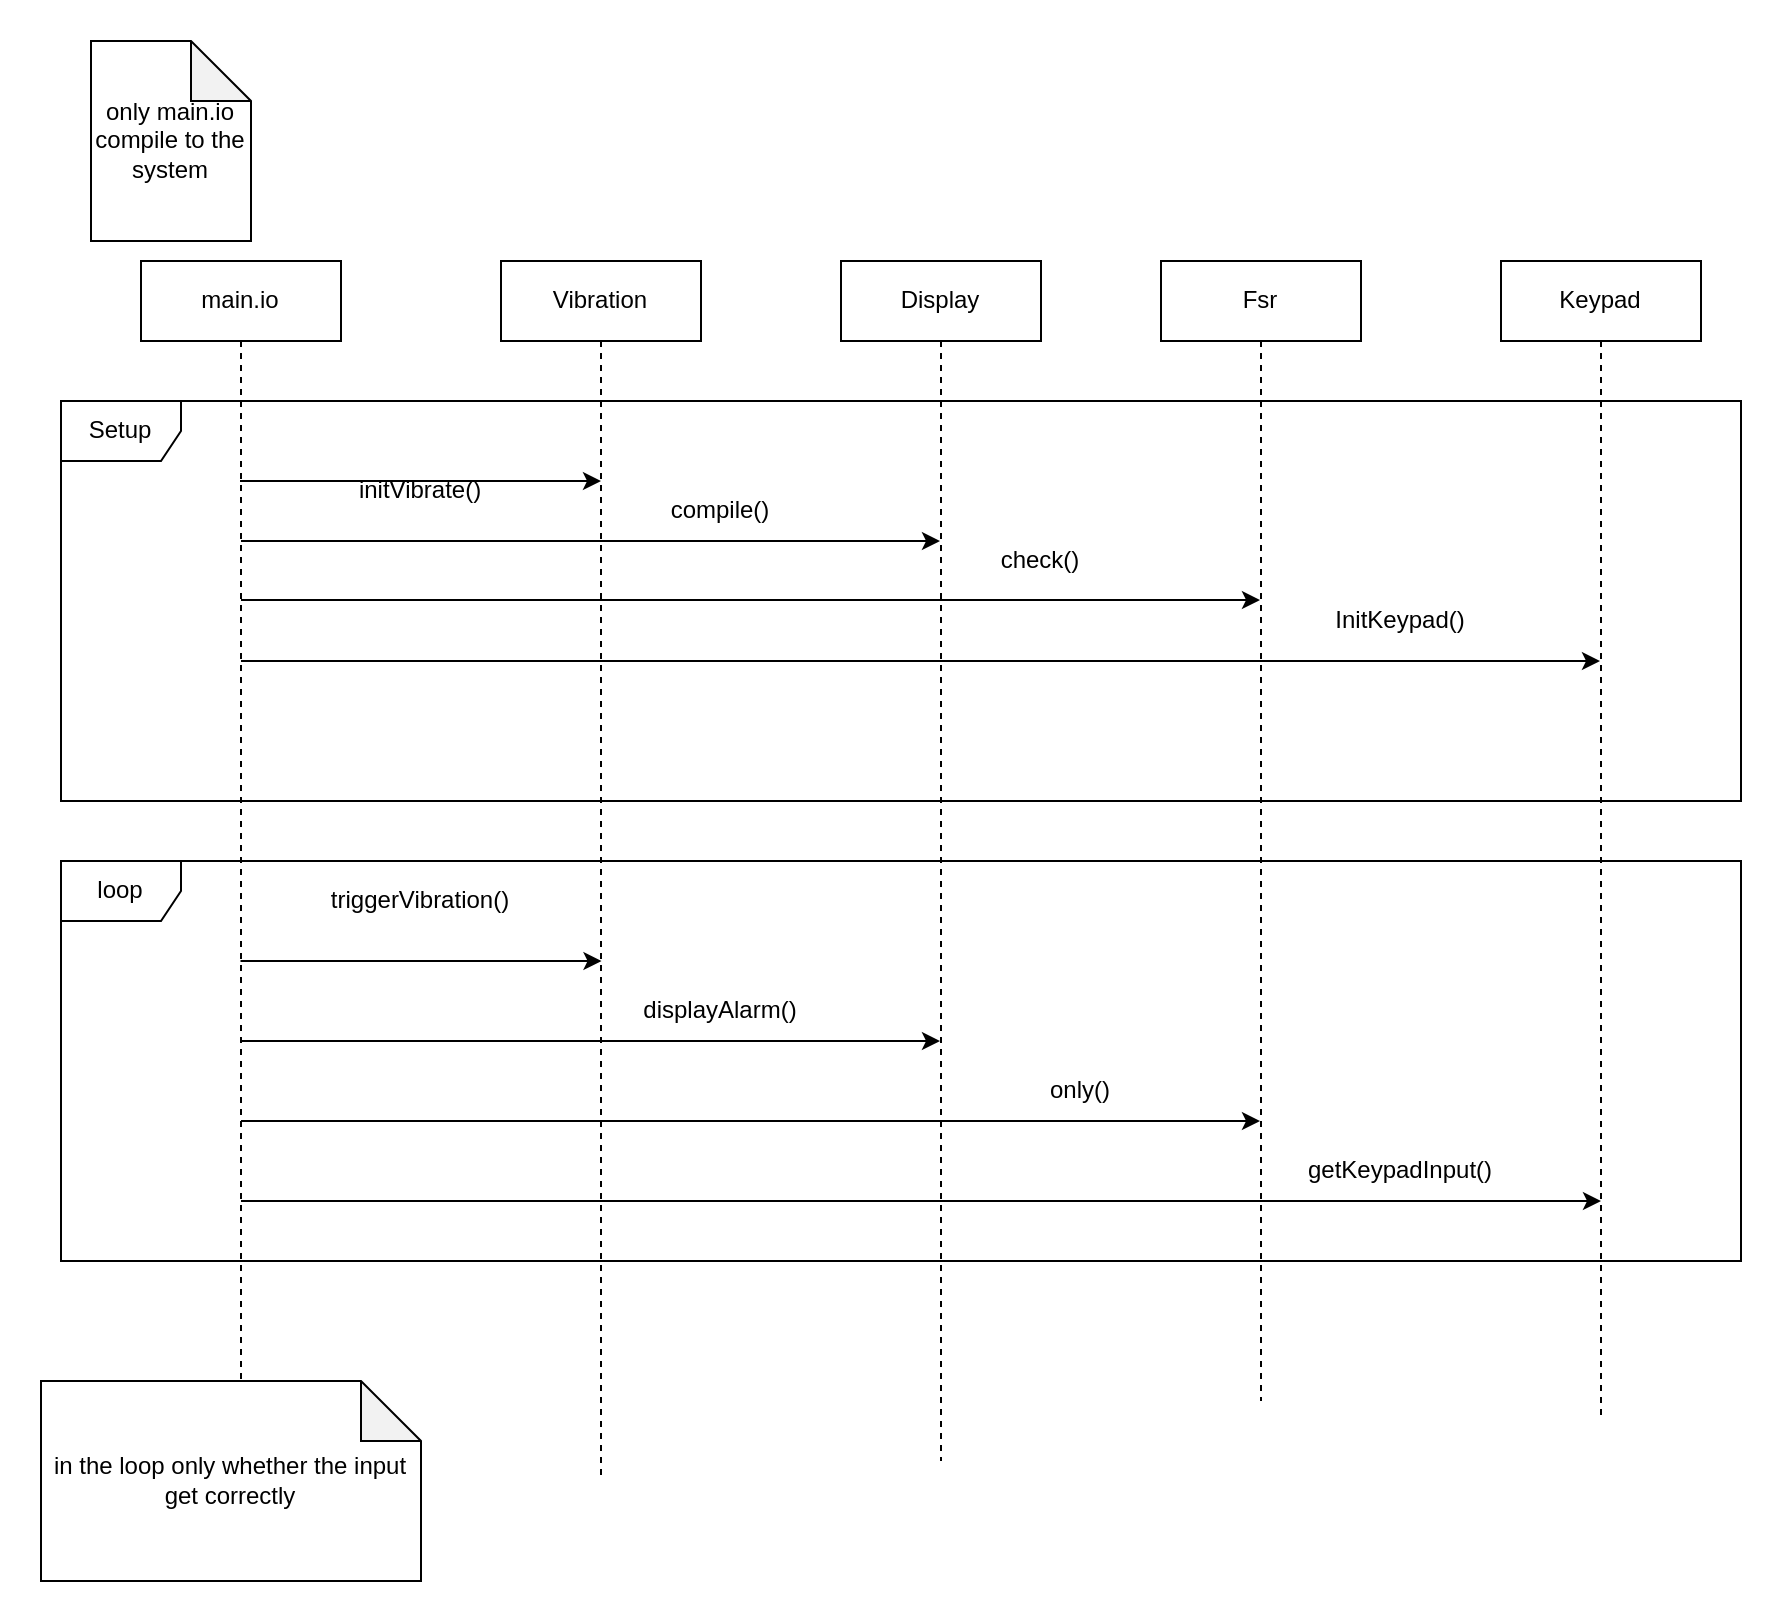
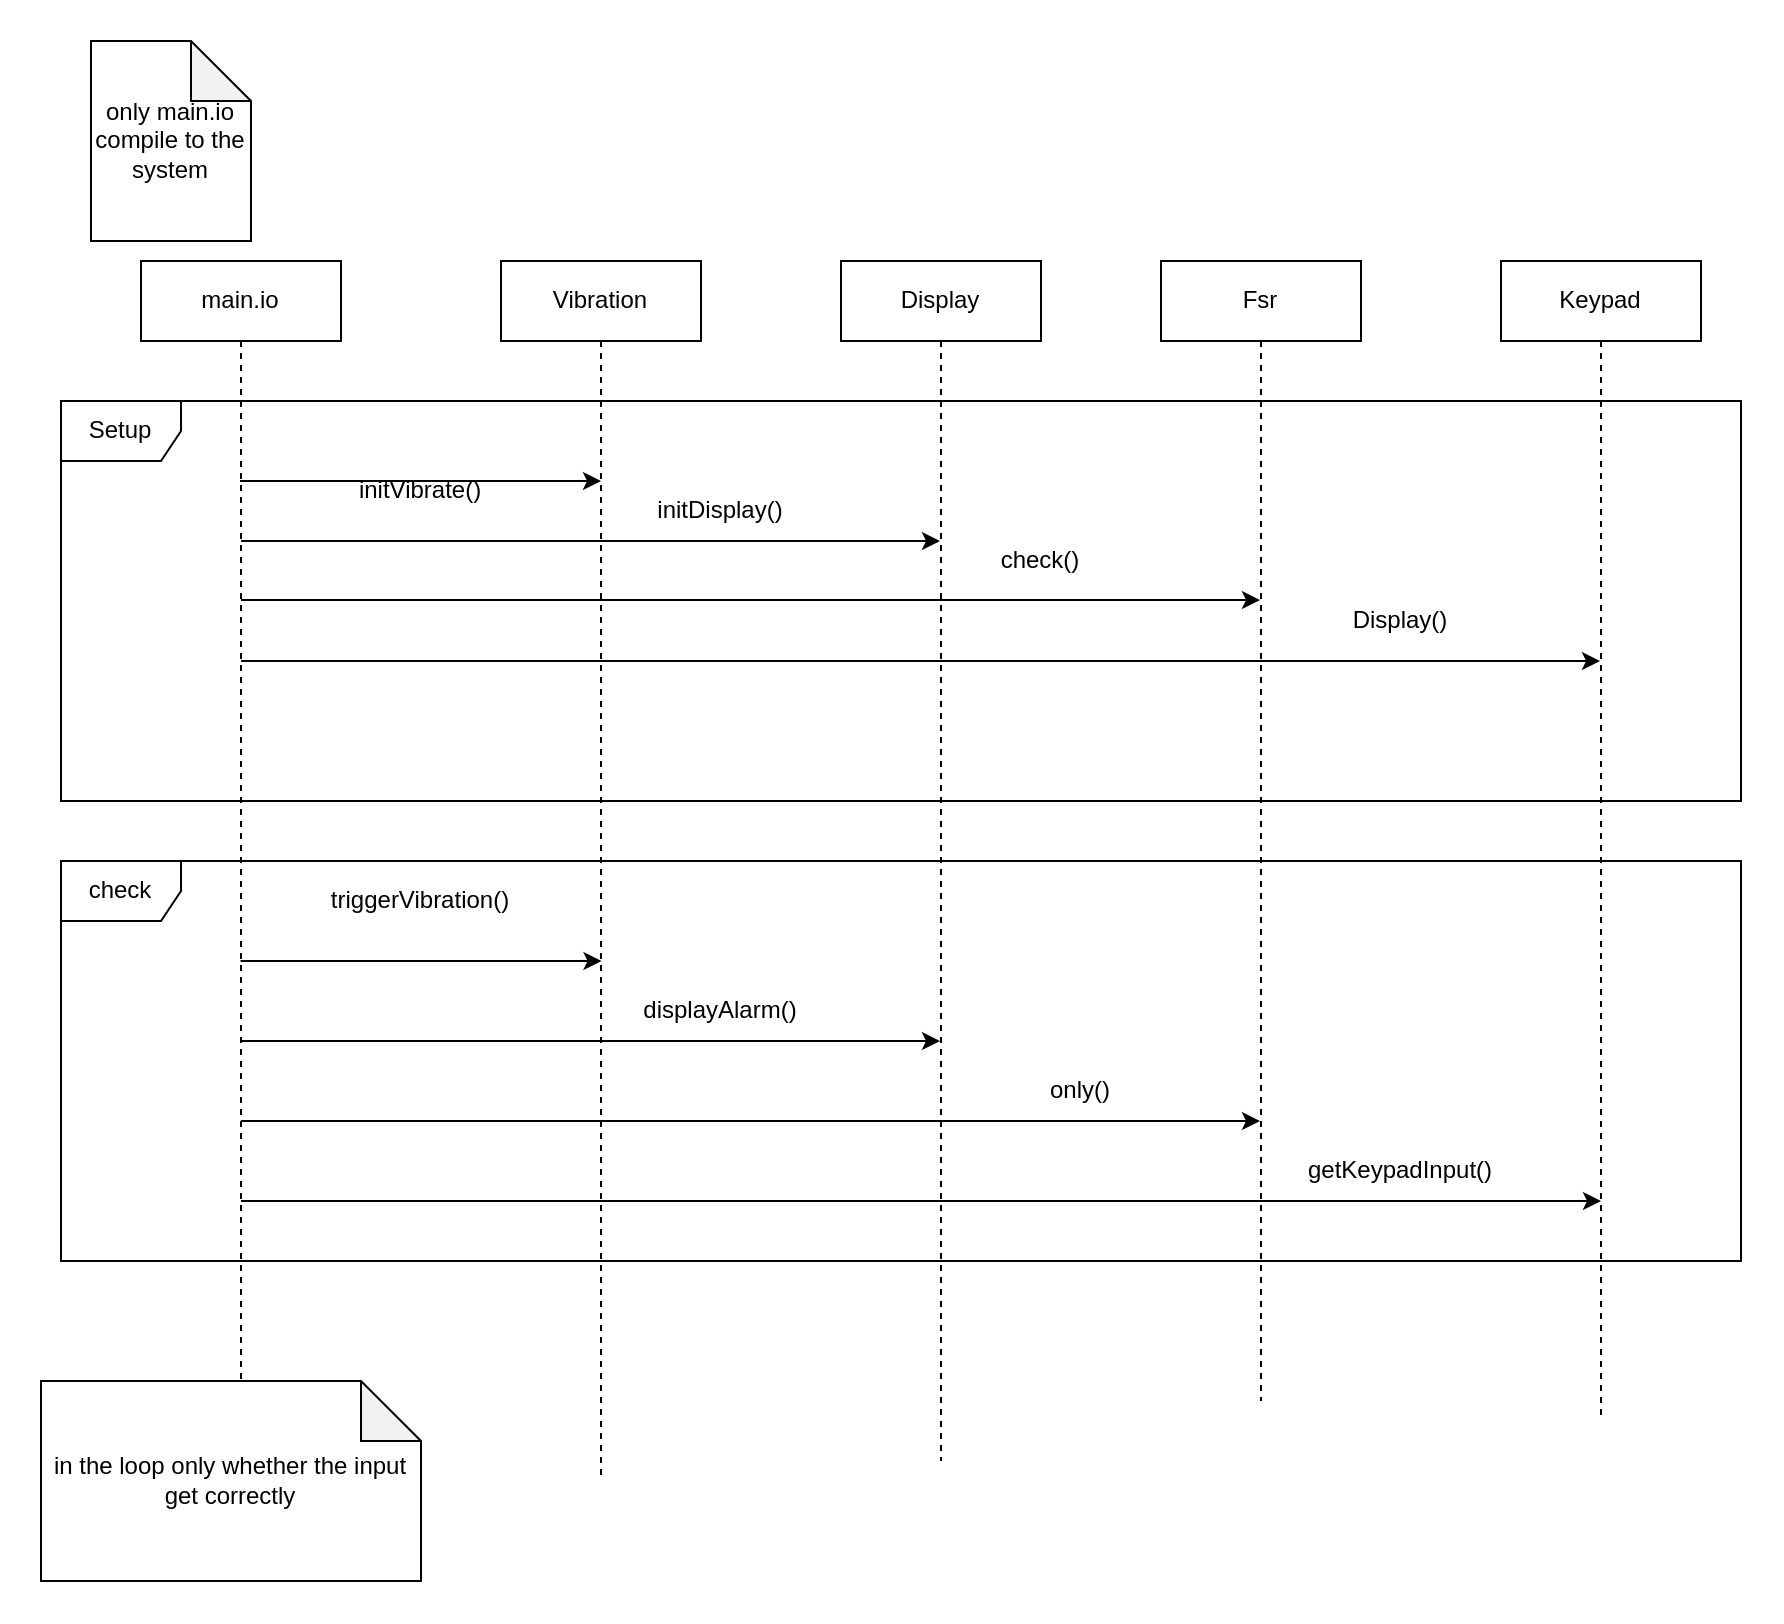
(721, 511) -> (721, 511)
(1401, 621) -> (1401, 621)
(121, 891) -> (121, 891)
